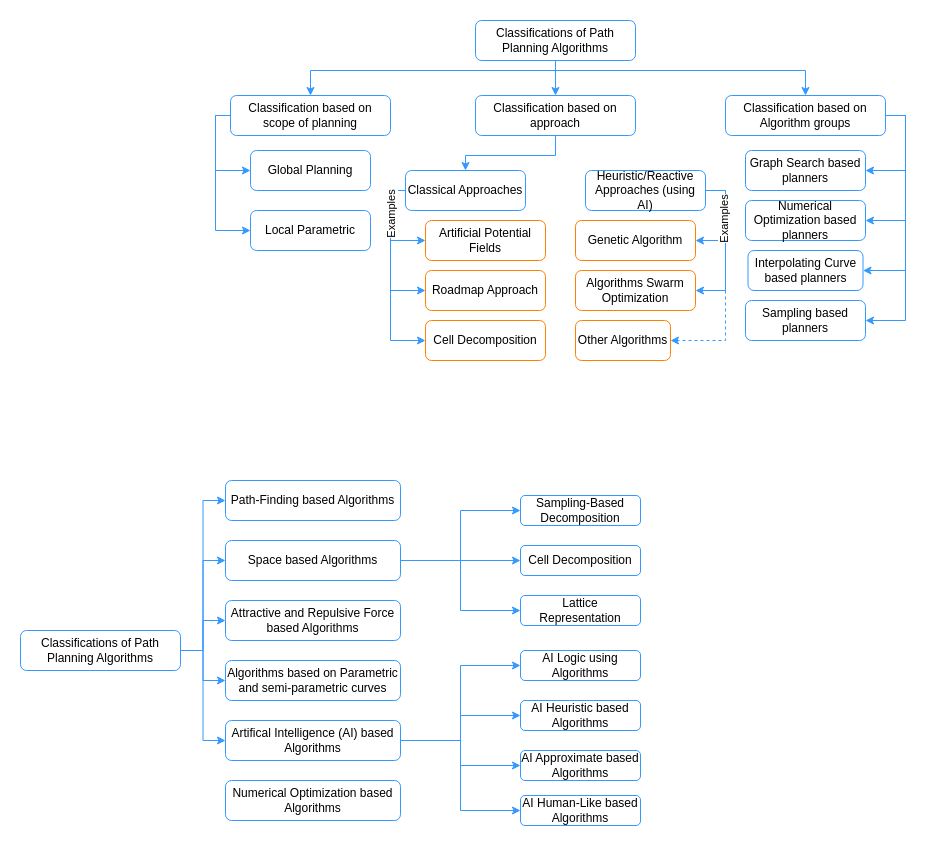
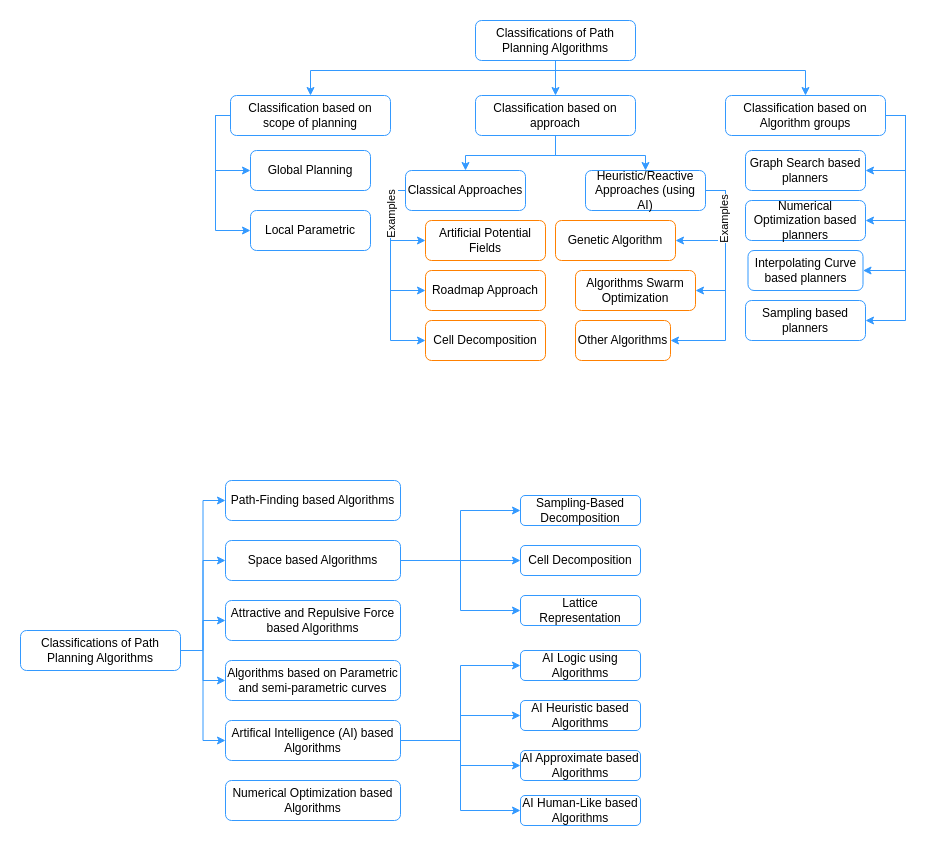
none -> (605, 156)
(636, 241) -> (616, 241)
(726, 339) -> (726, 339)
